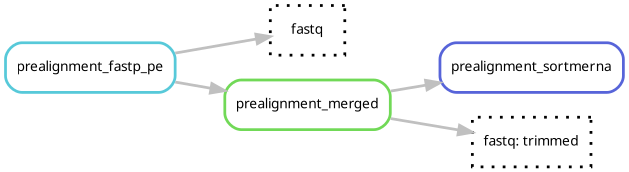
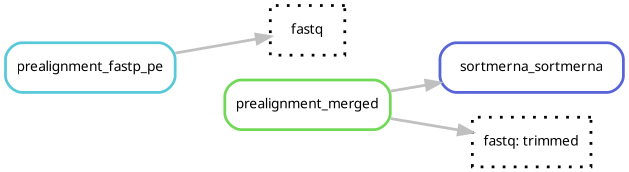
(532, 68) -> (532, 68)
(193, 85) -> none
